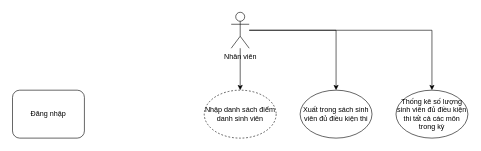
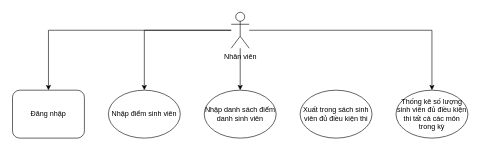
none -> (48, 57)
none -> (144, 84)
(336, 84) -> none
none -> (144, 114)
(240, 114) -> (240, 114)
